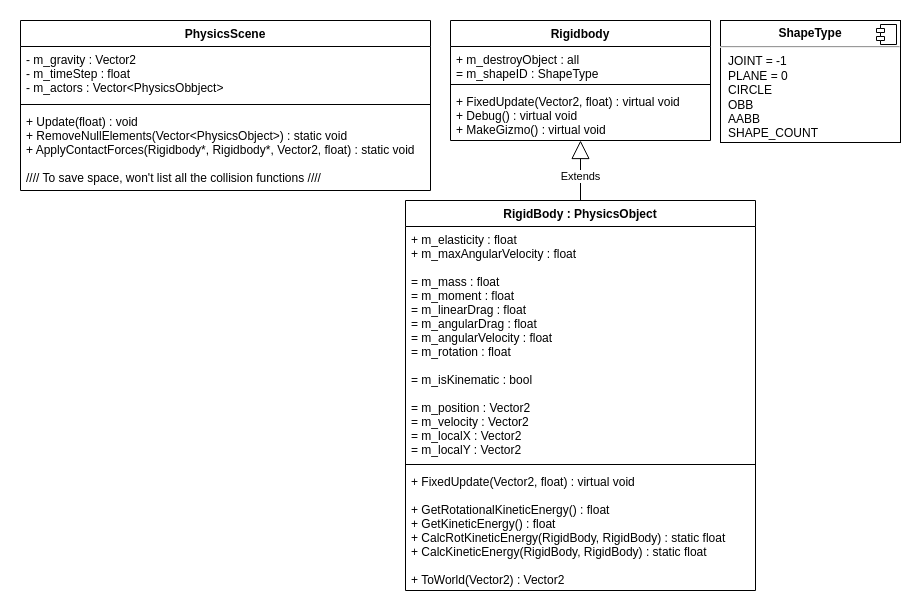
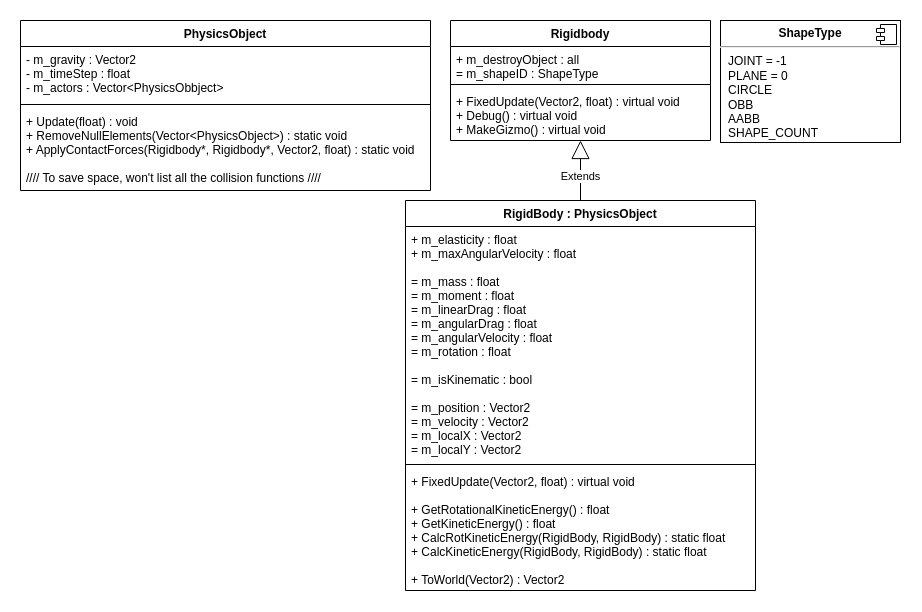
(225, 34) -> (225, 34)
